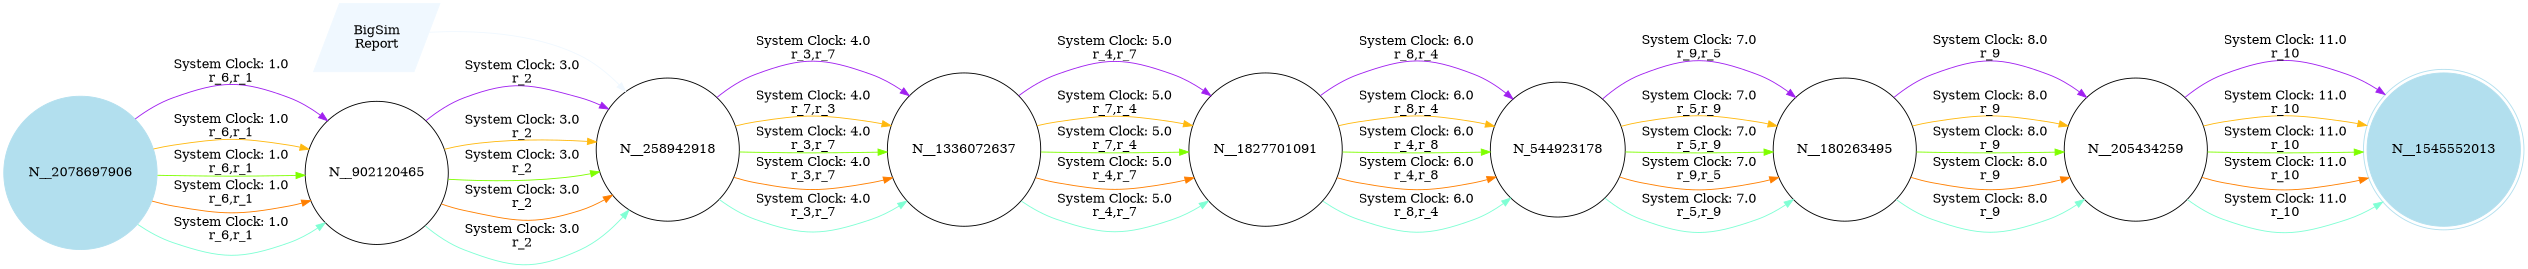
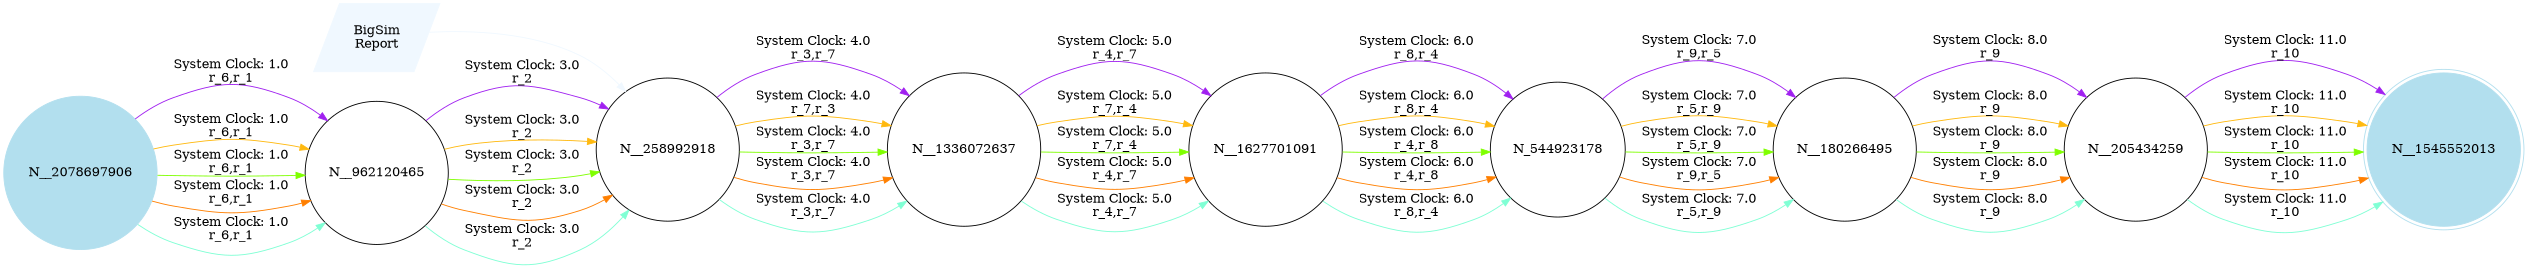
(668, 150) -> (668, 150)
(1266, 150) -> (1266, 150)
(1845, 150) -> (1845, 150)
(377, 173) -> (377, 173)
